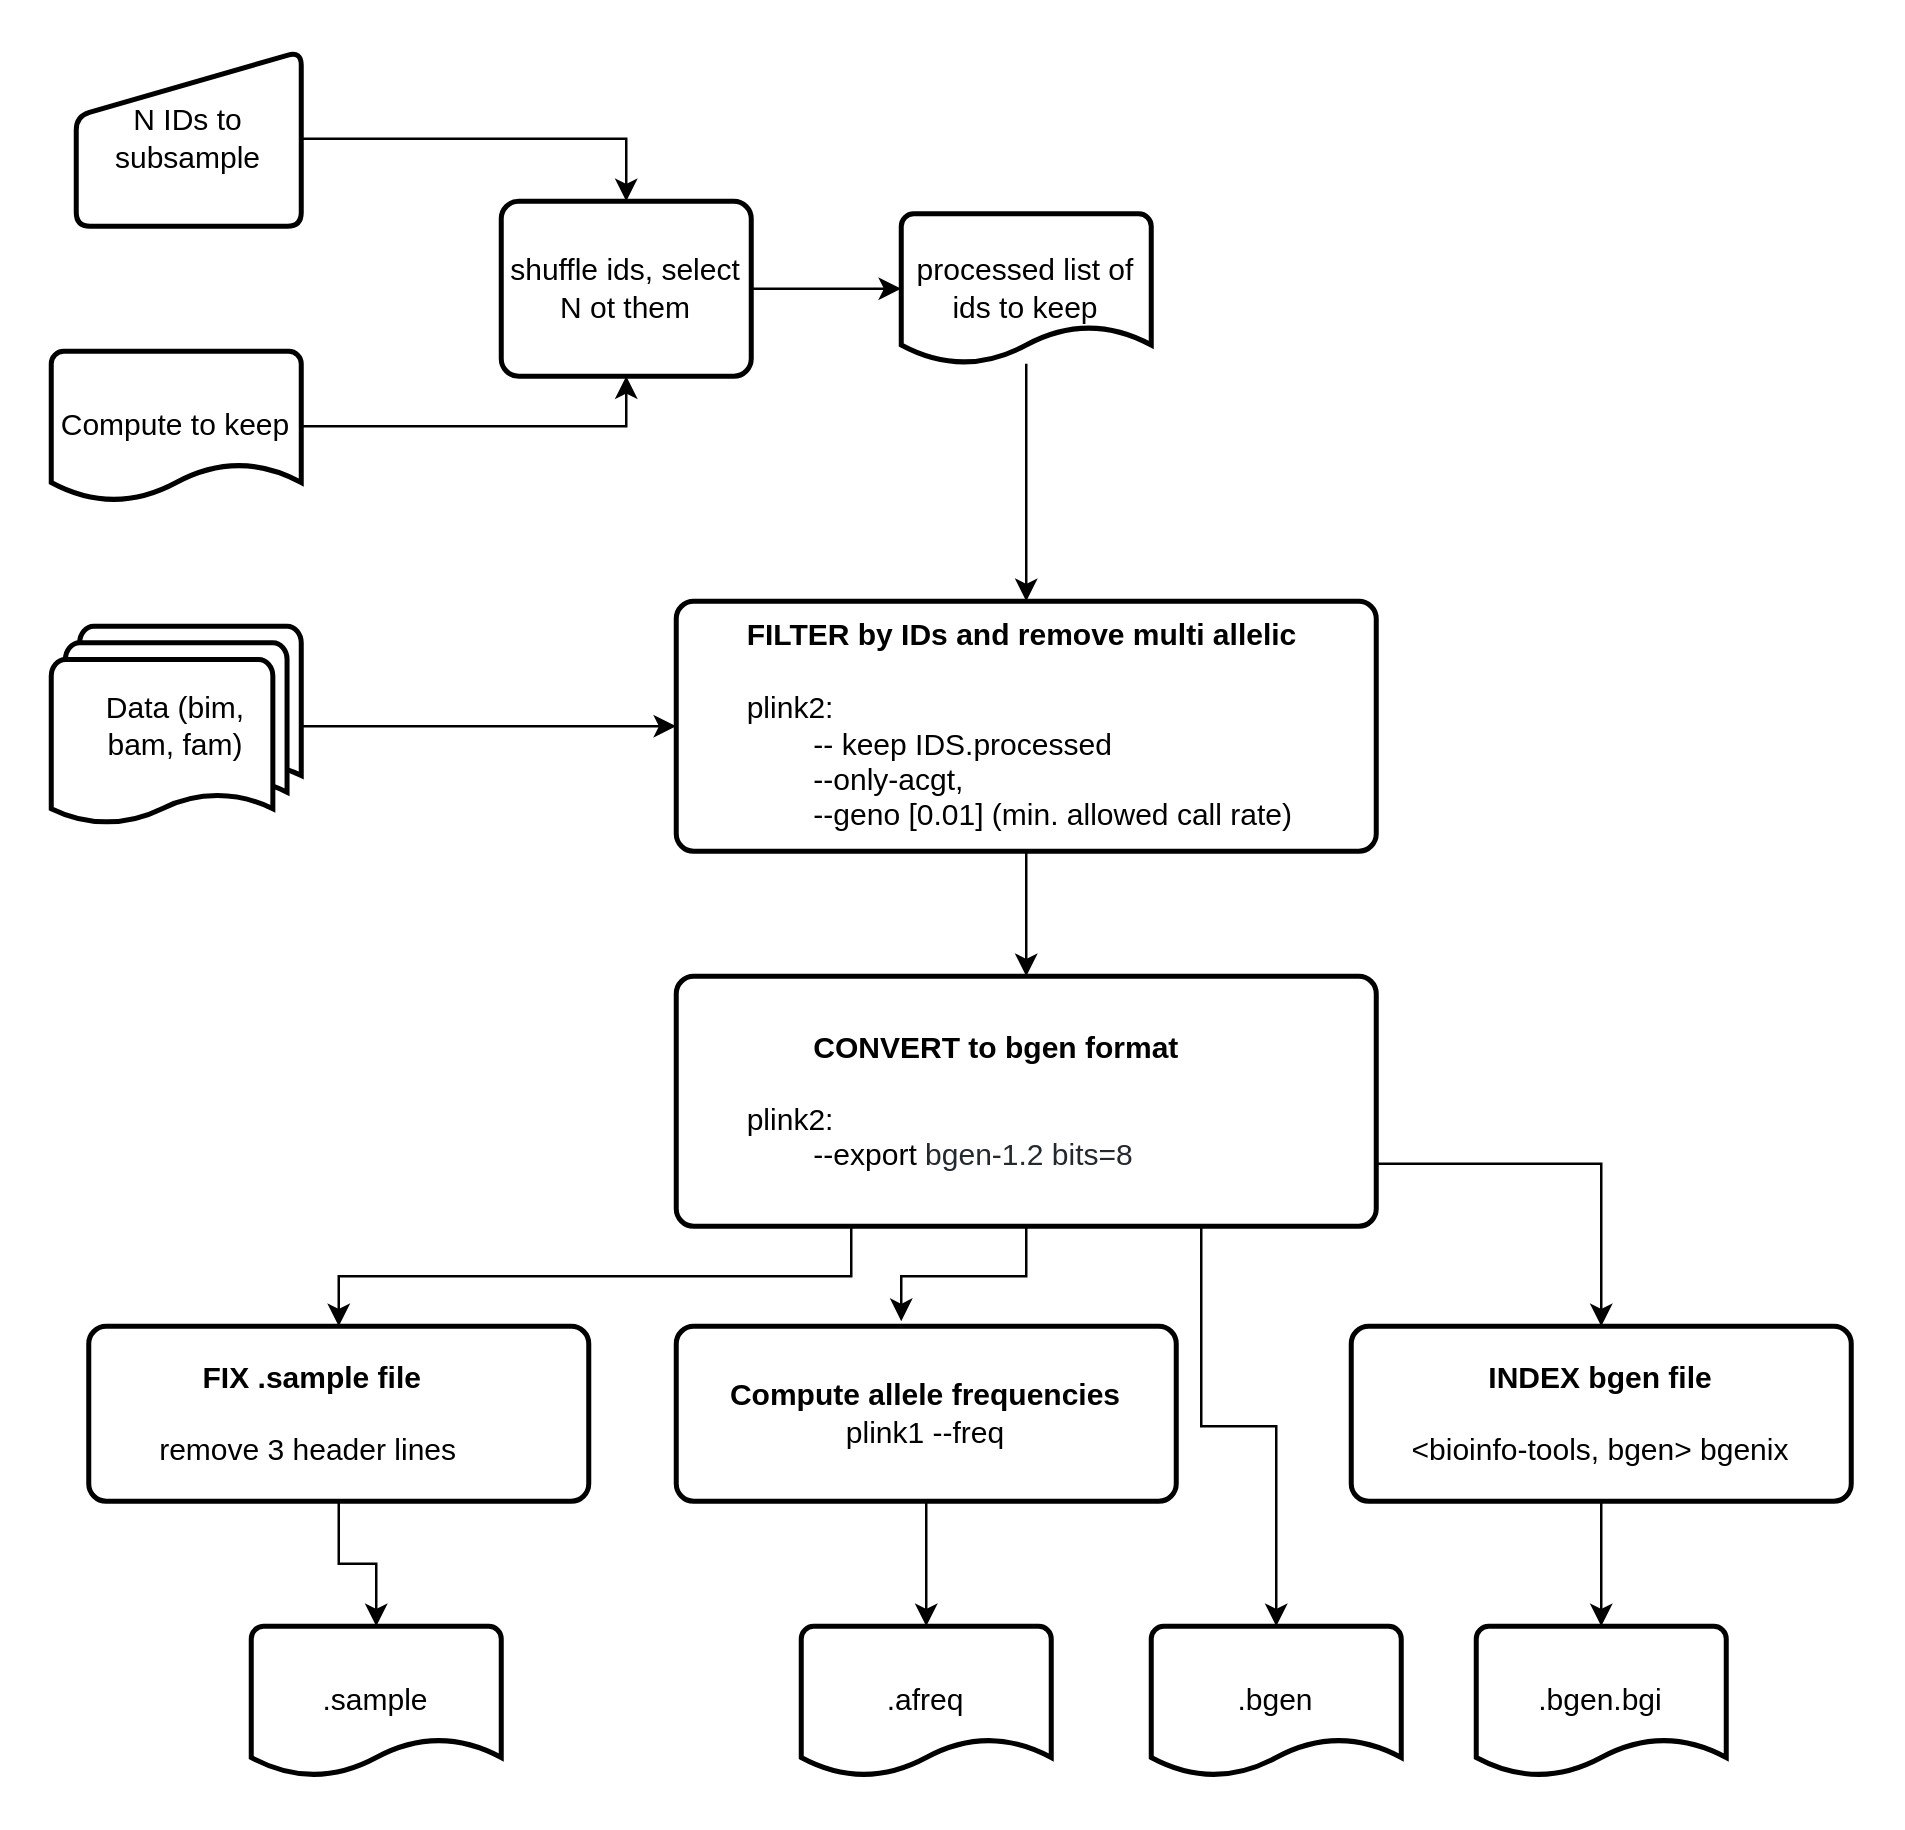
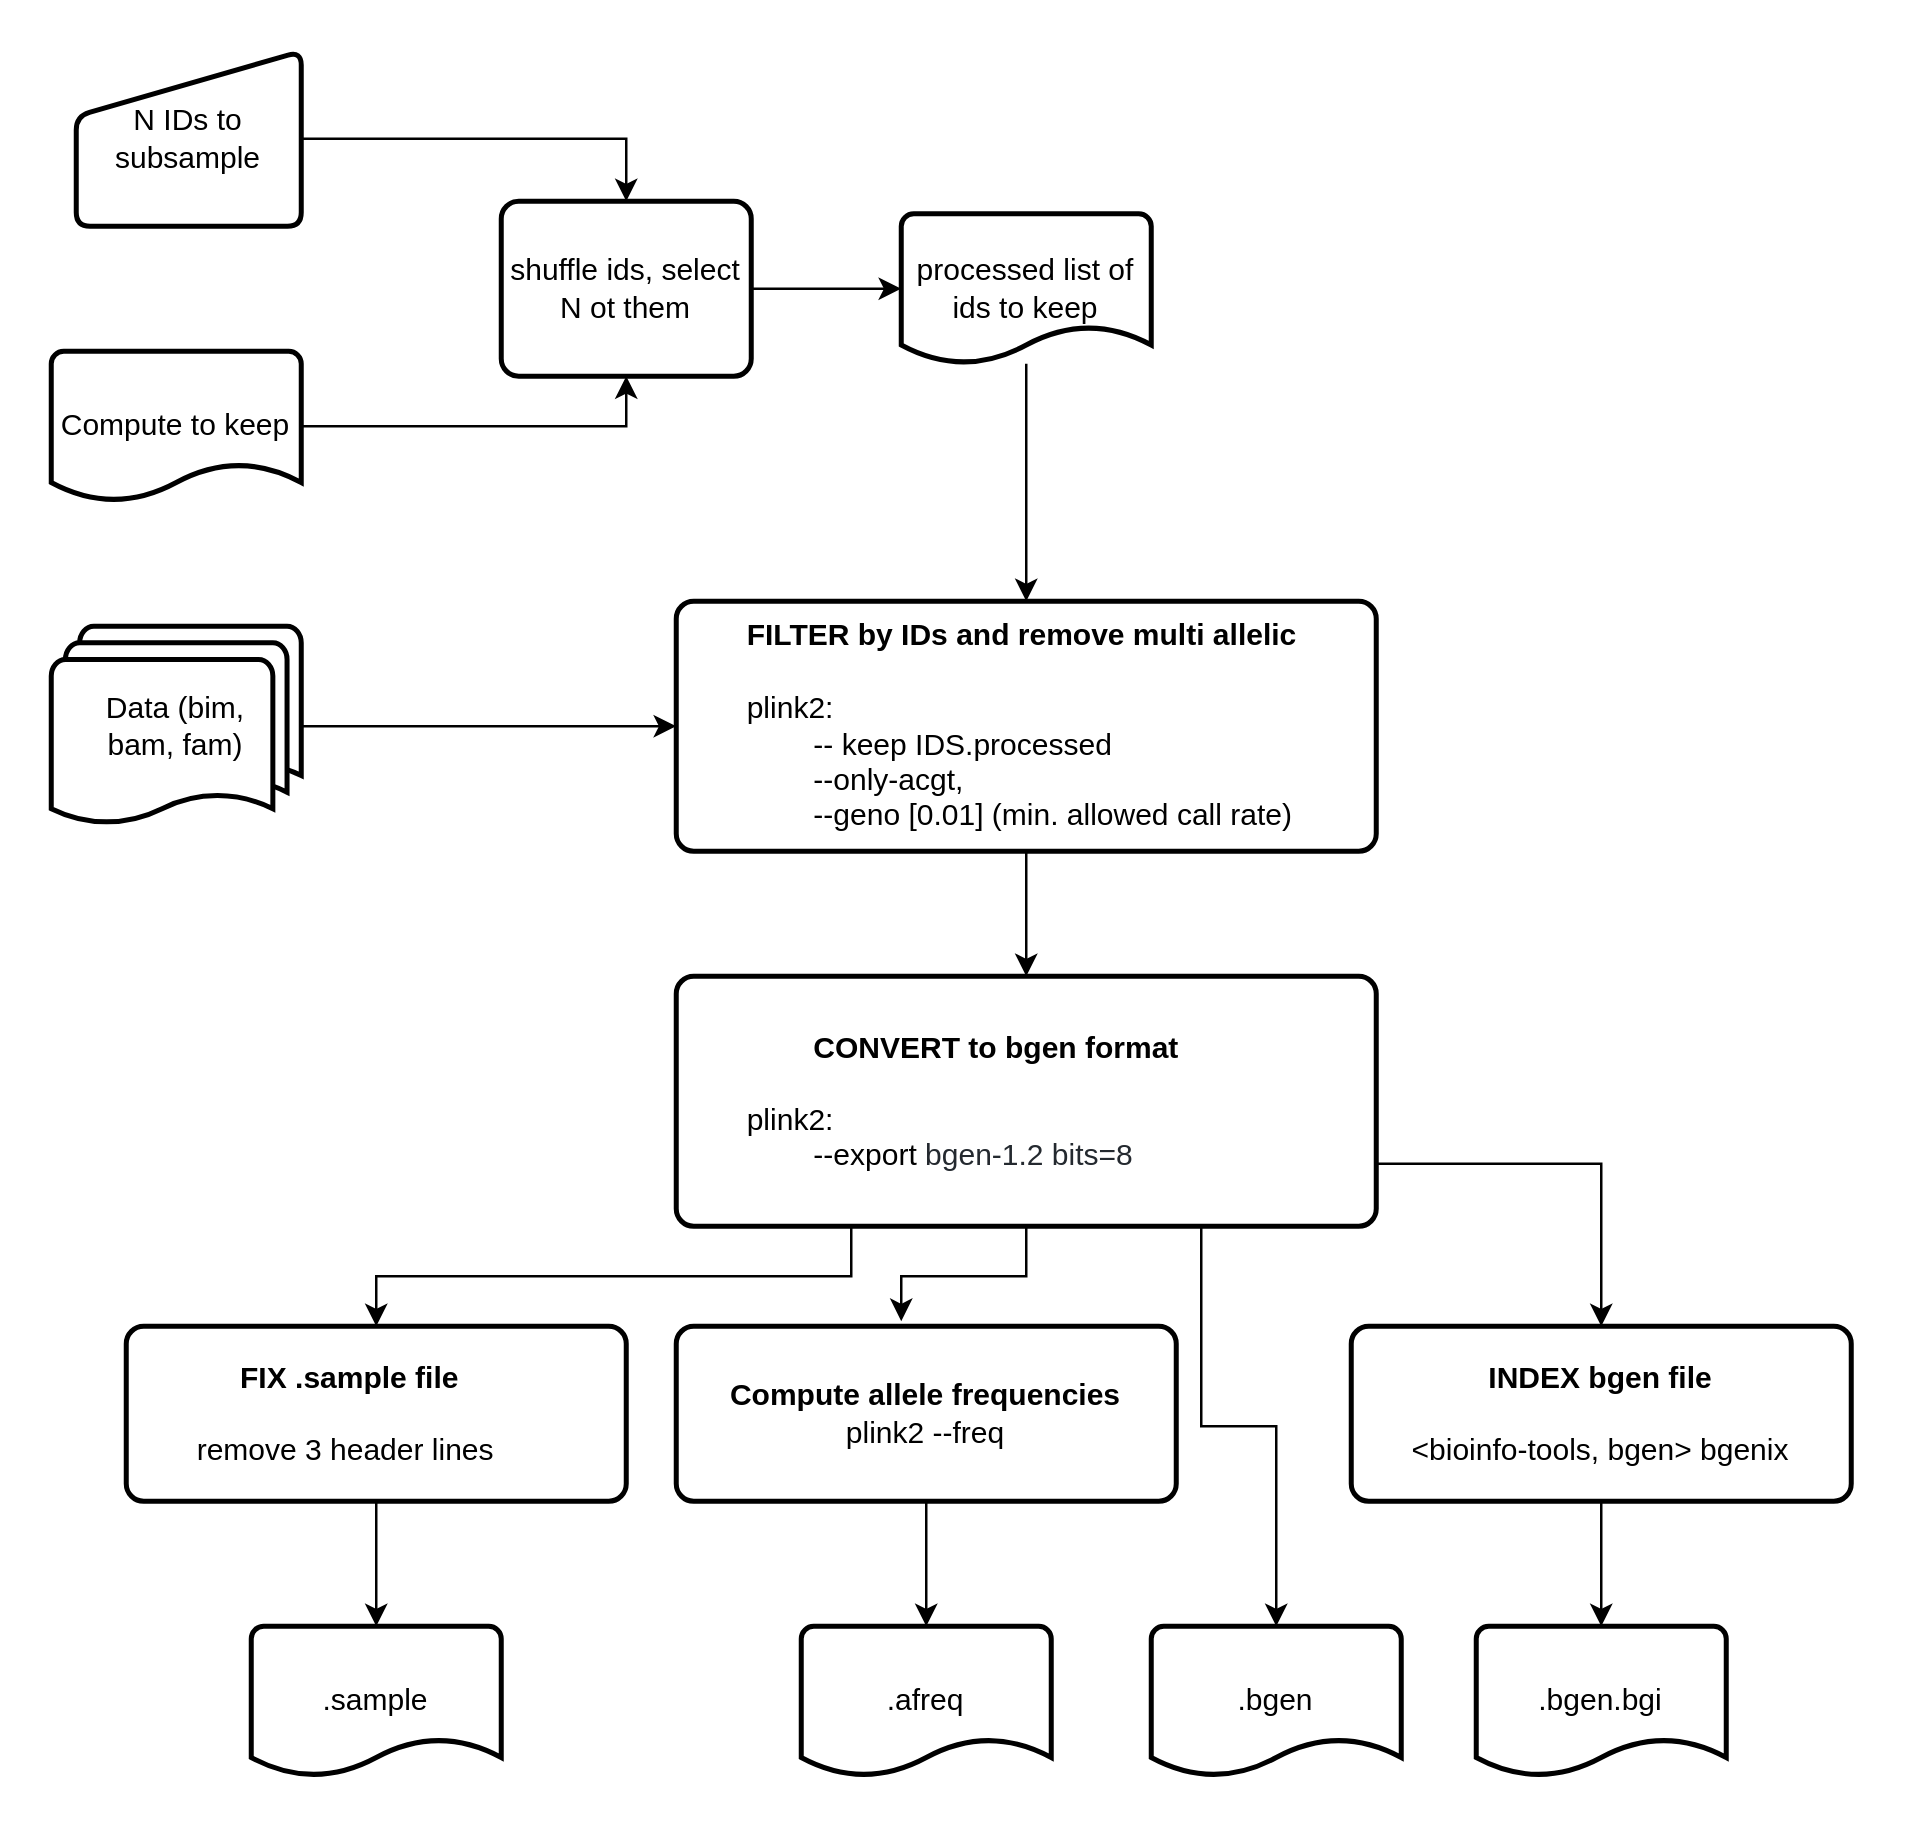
(339, 1414) -> (376, 1414)
(926, 1414) -> (926, 1414)
